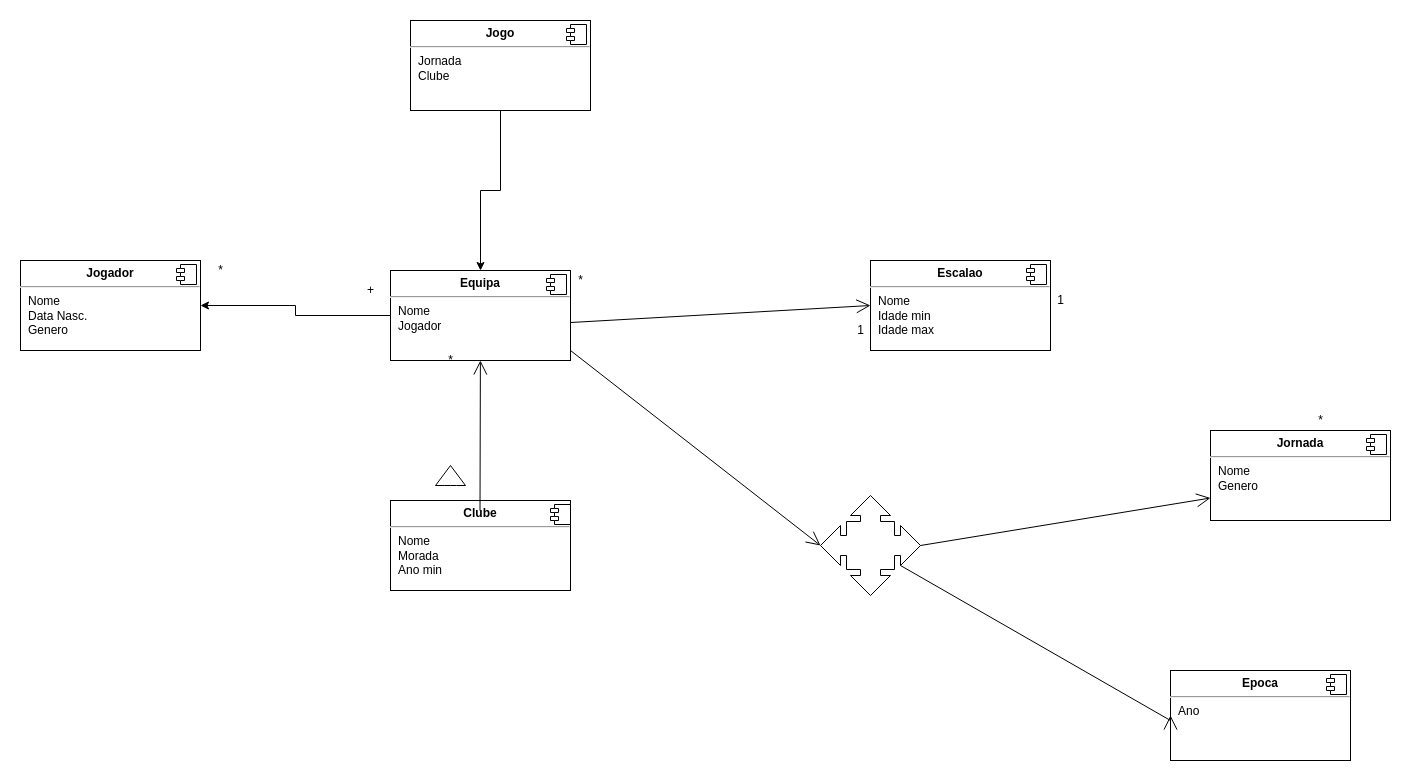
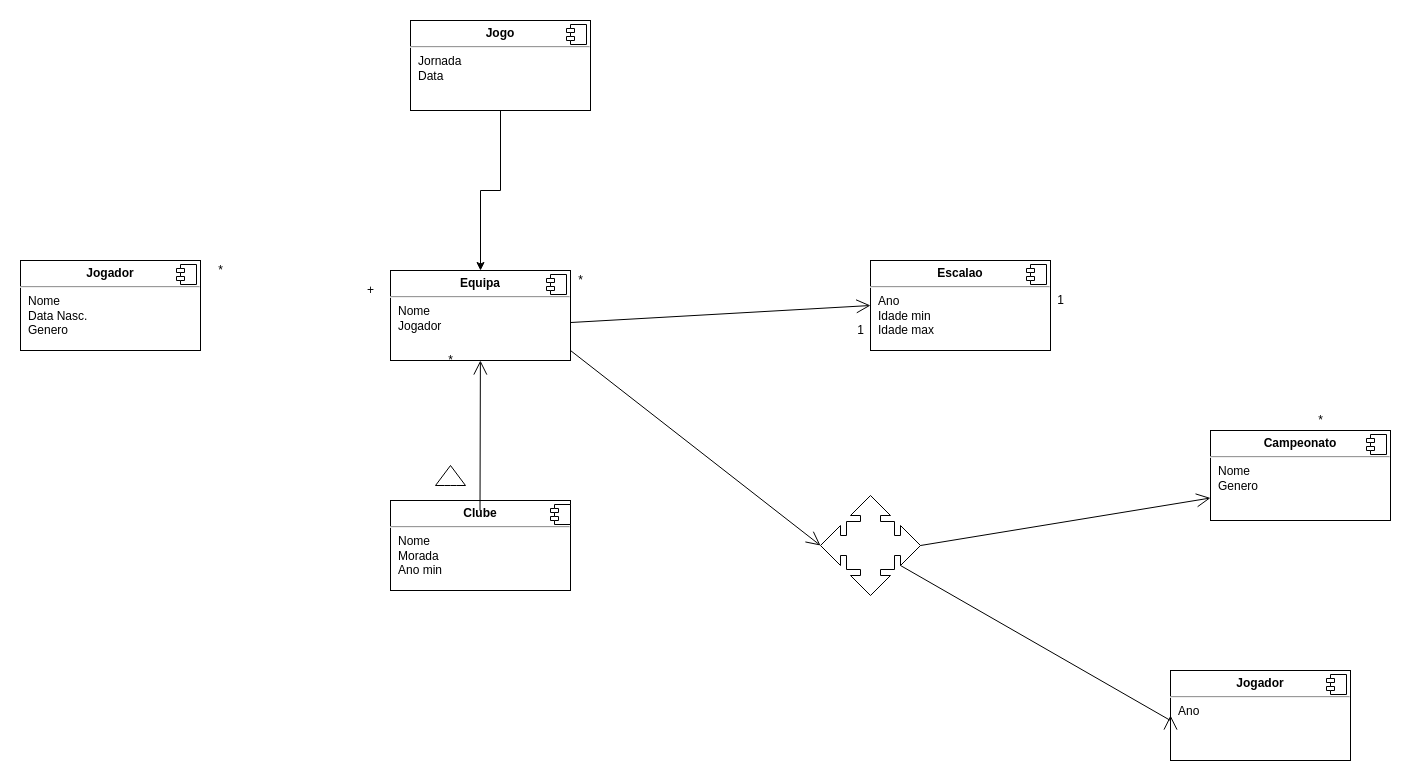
(434, 21) -> (434, 21)
(899, 261) -> (899, 261)
(296, 315) -> none
(1234, 431) -> (1244, 431)
(1187, 671) -> (1194, 671)
